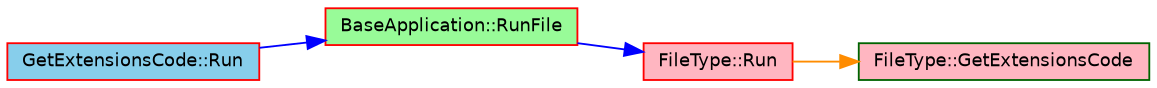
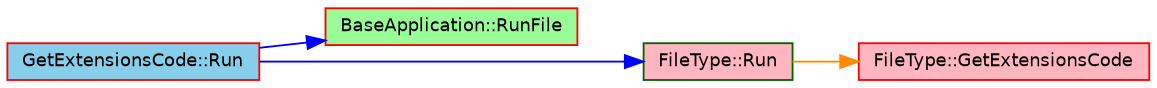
(601, 46) -> (442, 62)
(718, 62) -> (718, 62)
(1004, 62) -> (1004, 62)
